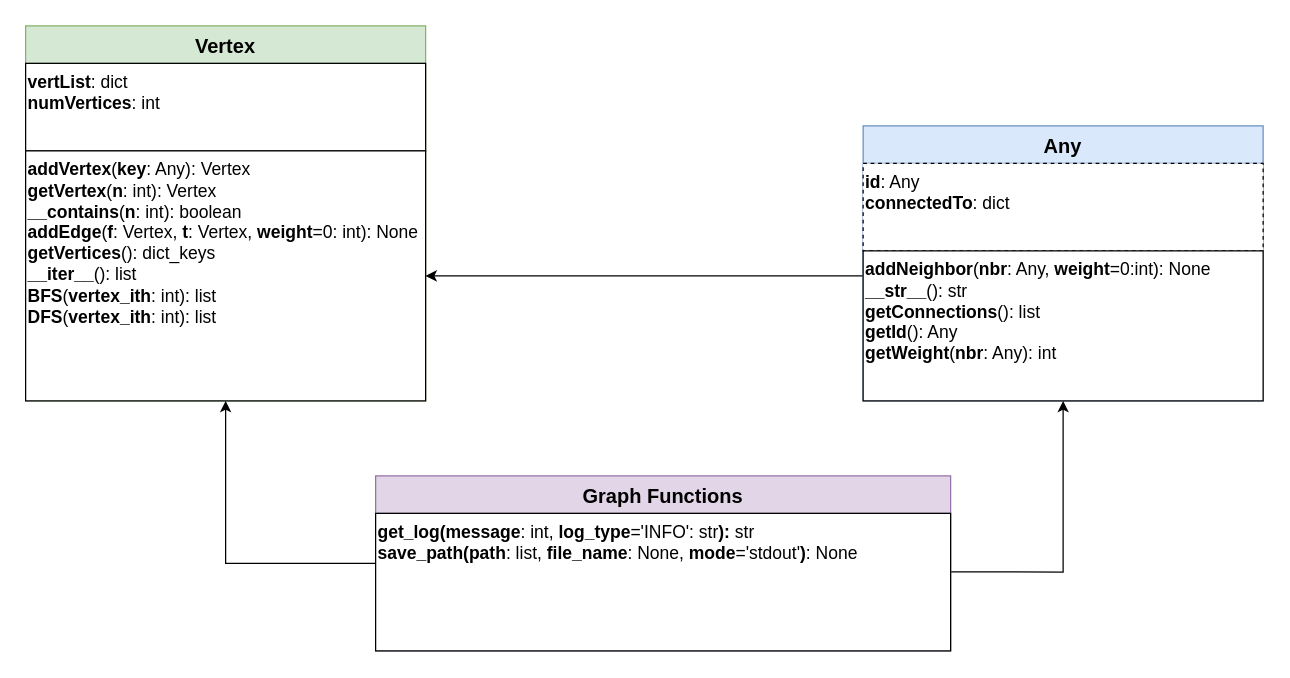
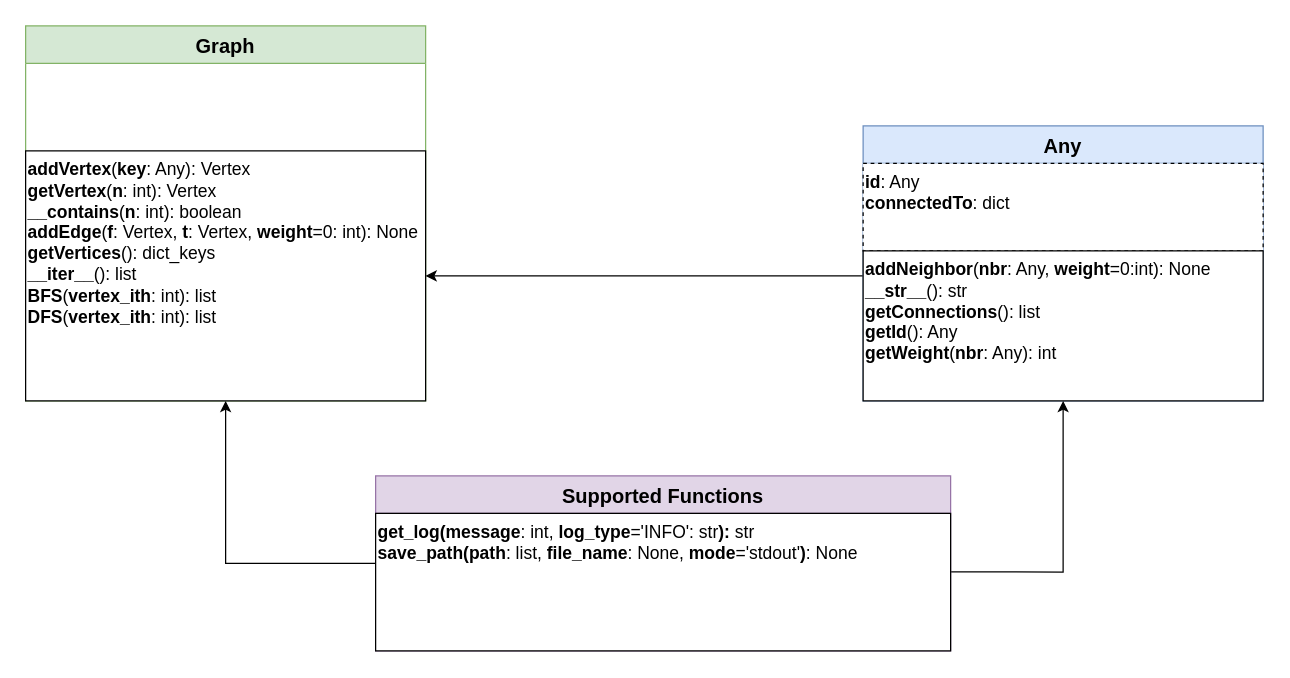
(225, 46) -> (225, 46)
(226, 107) -> none
(663, 496) -> (663, 496)
